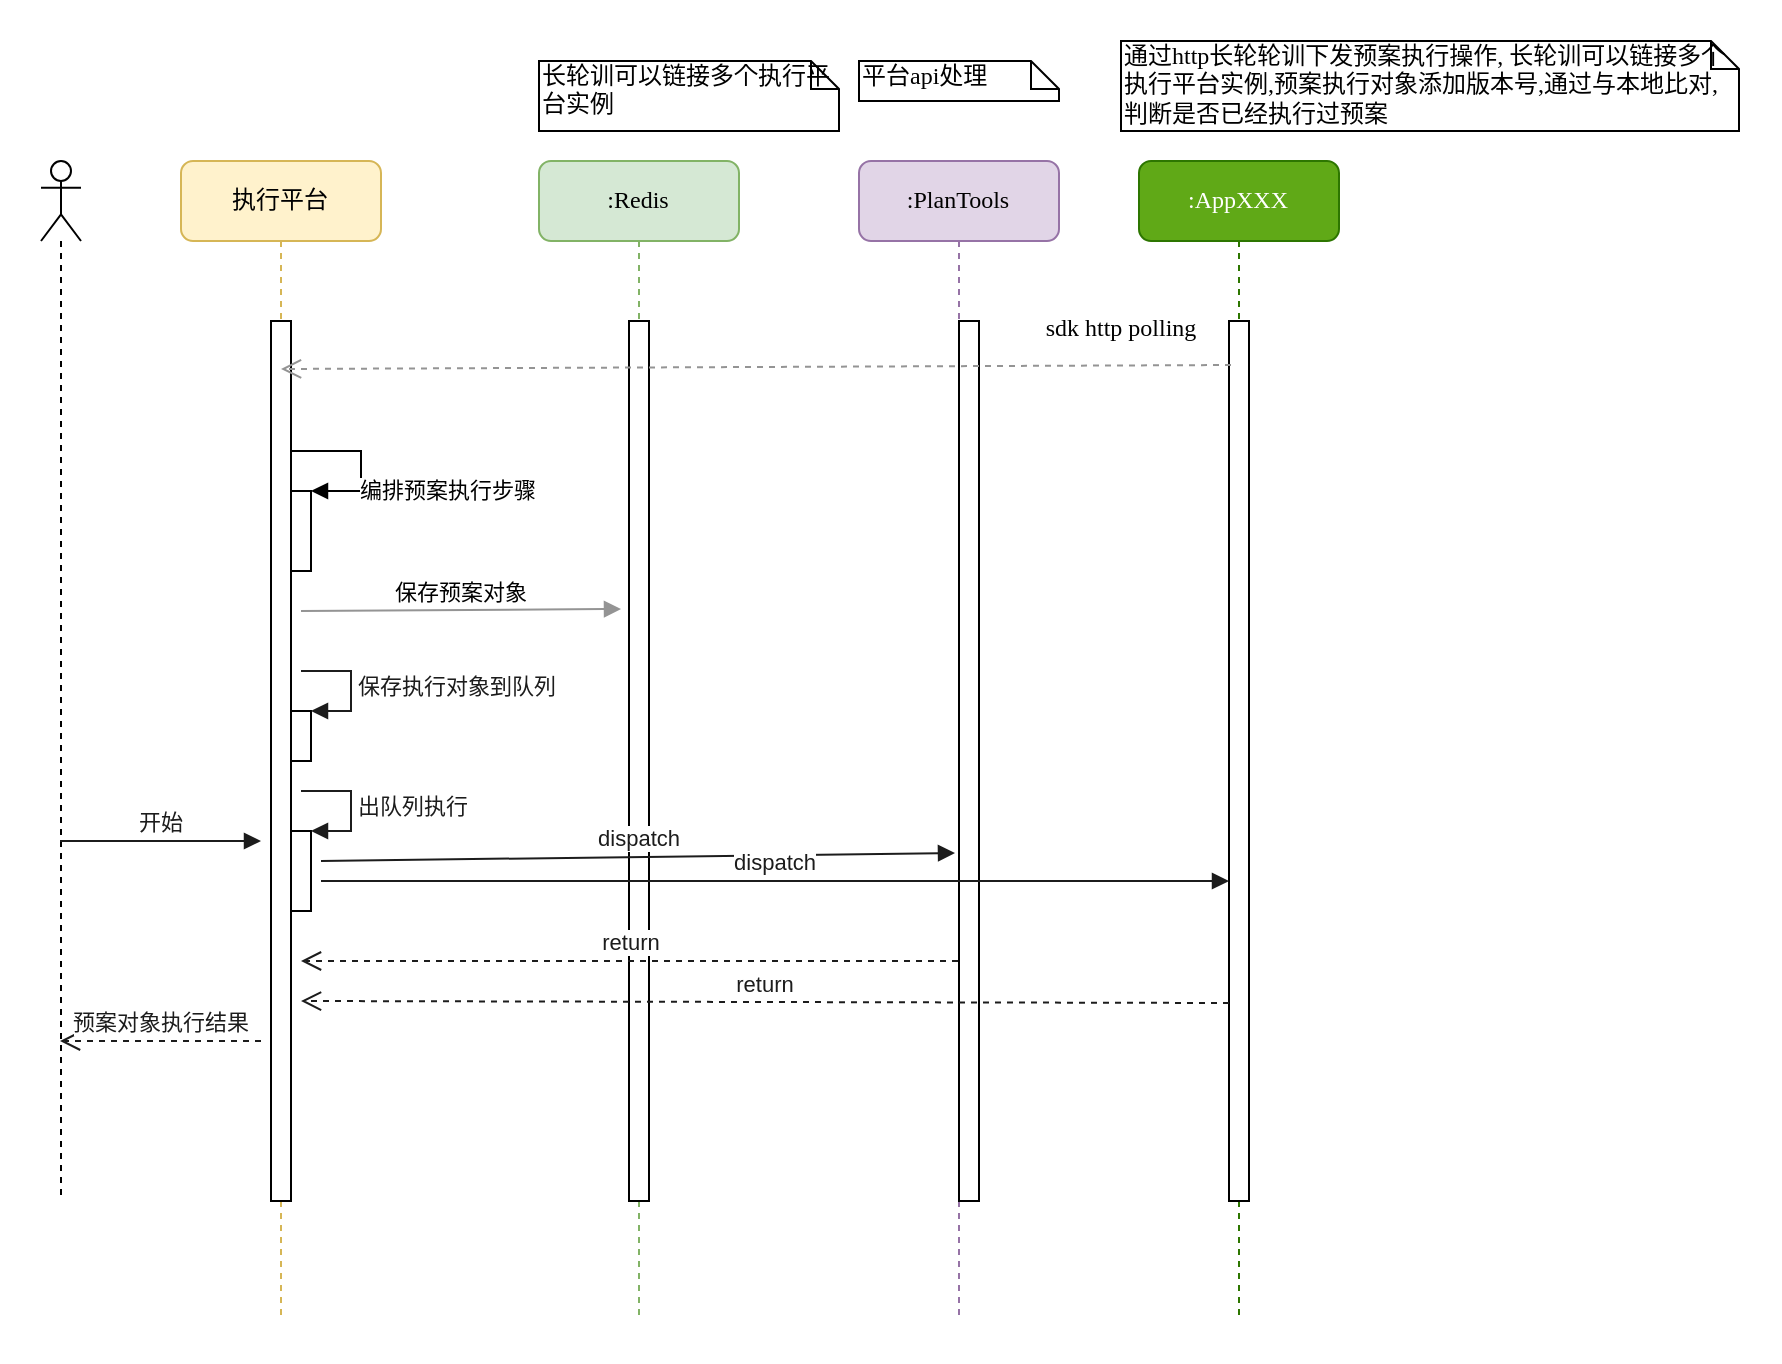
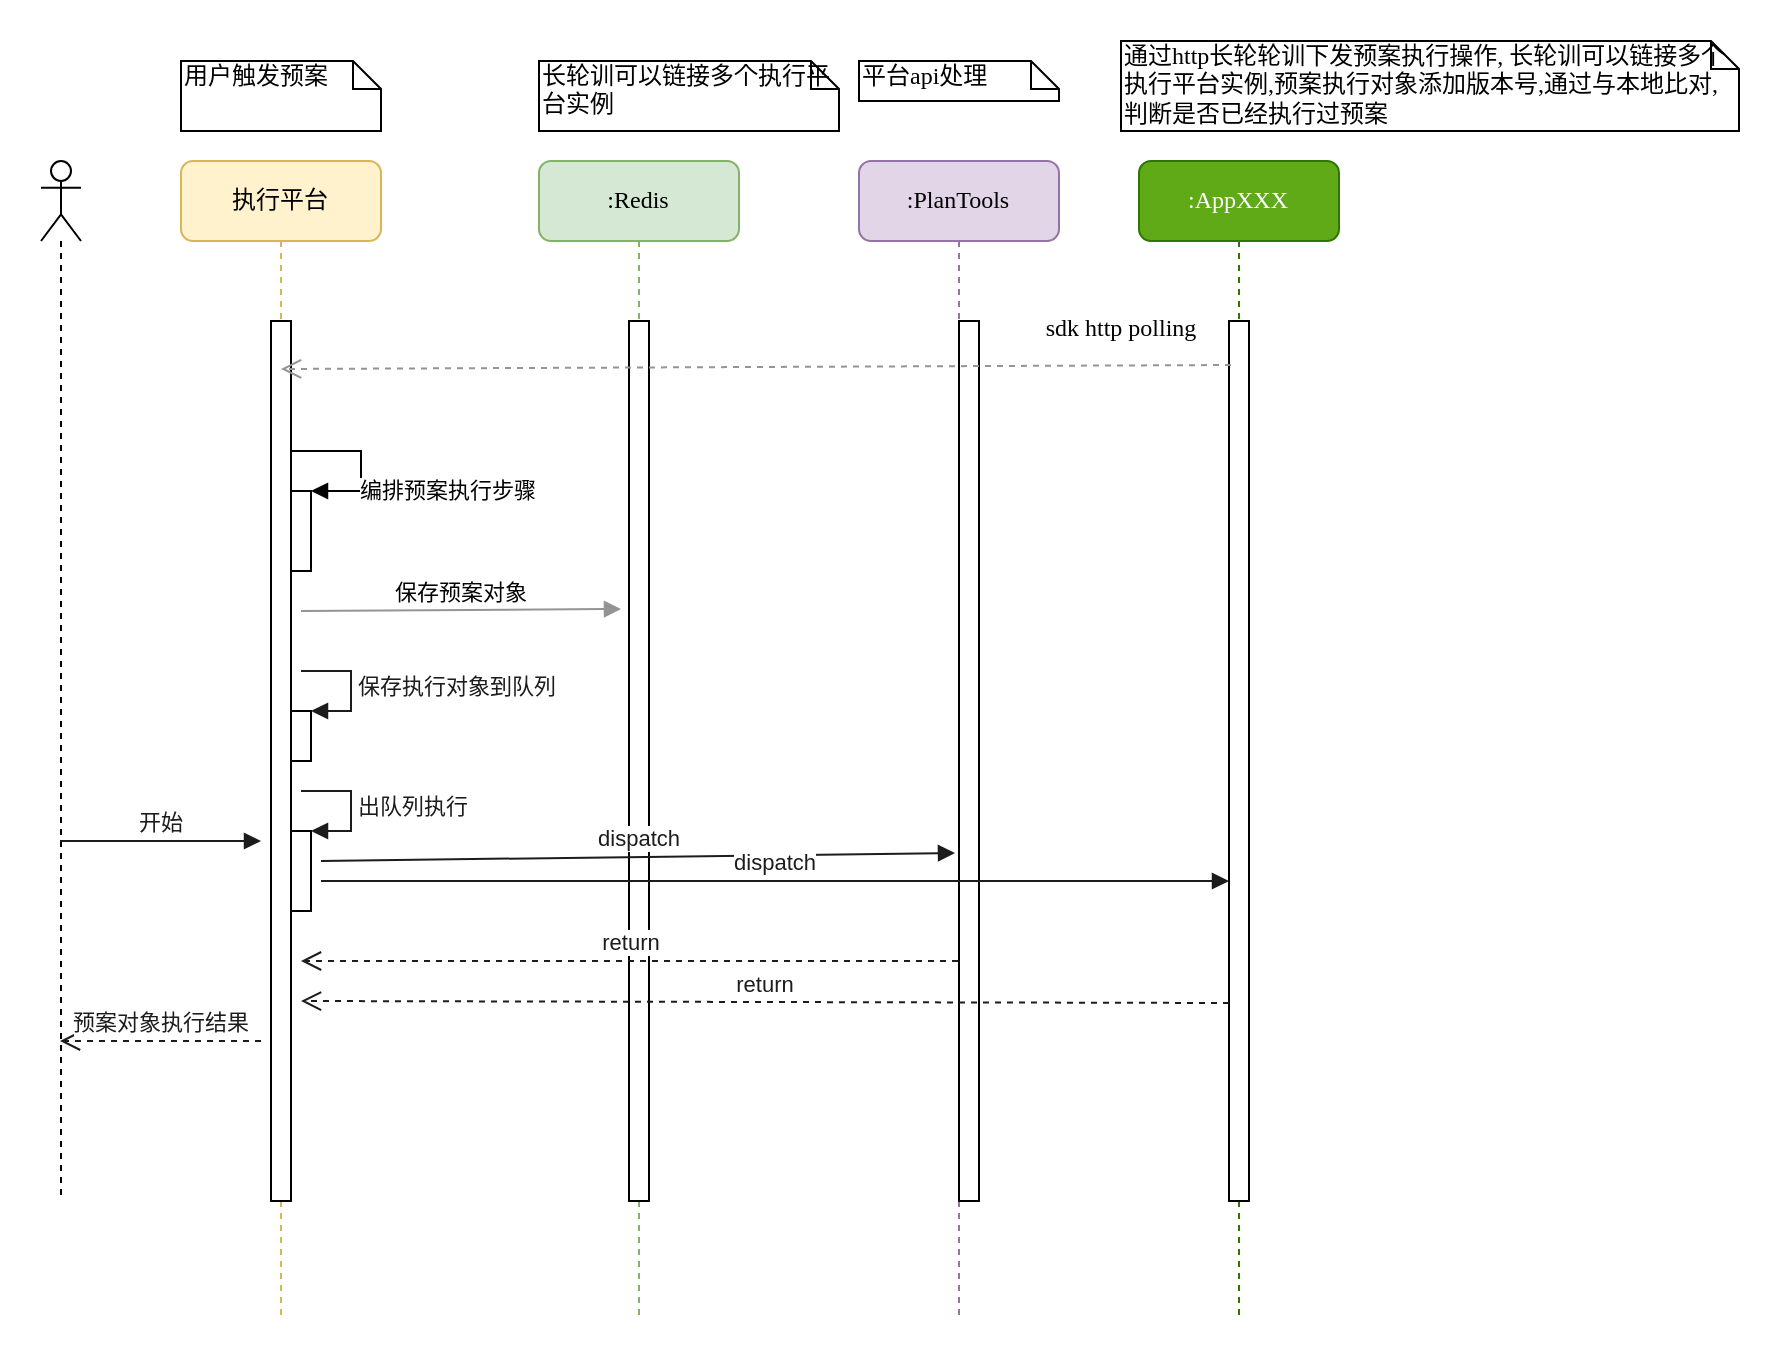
none -> (281, 96)
